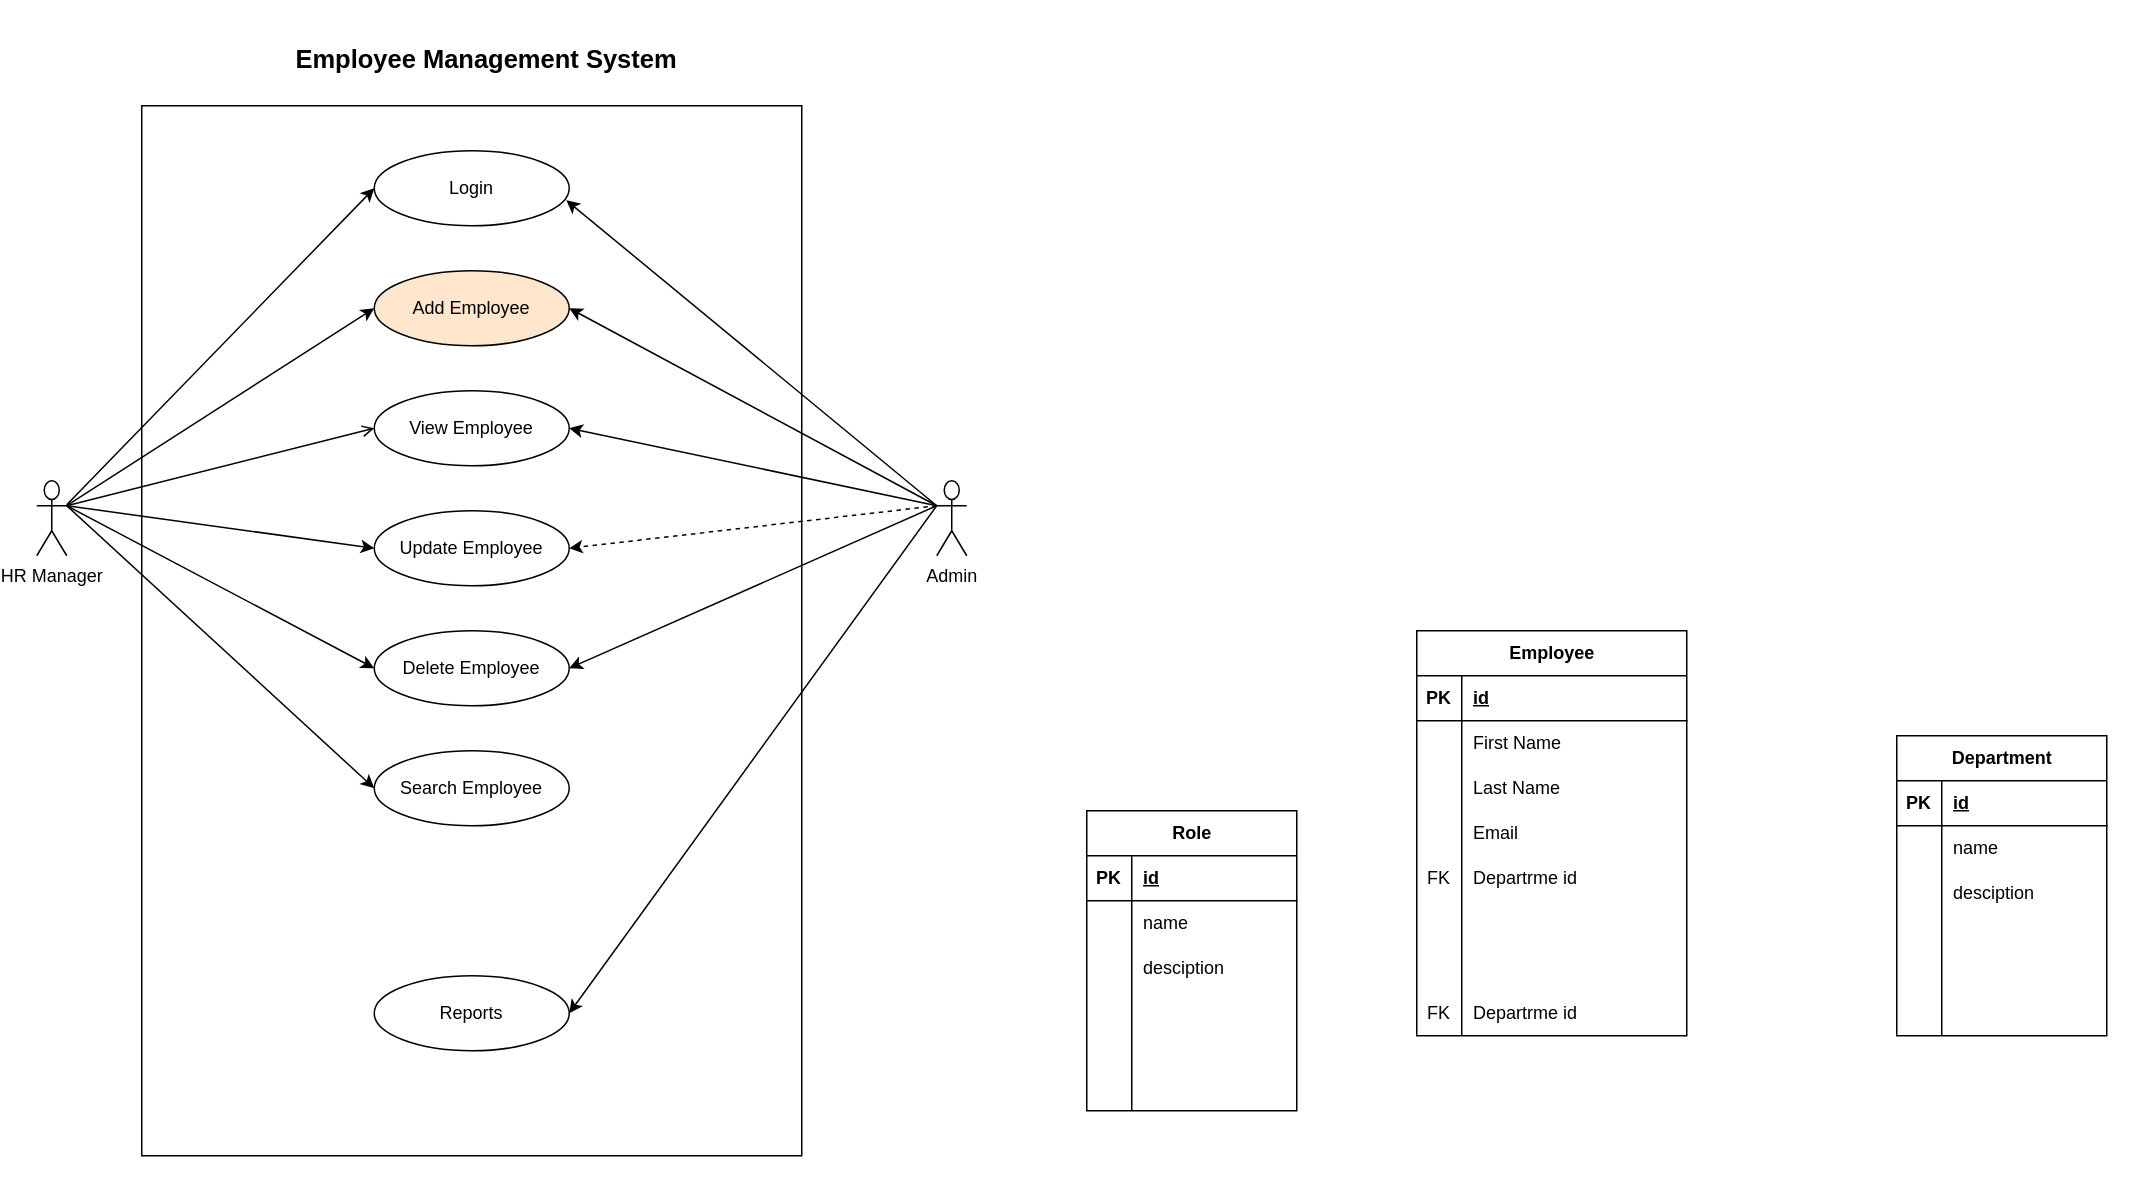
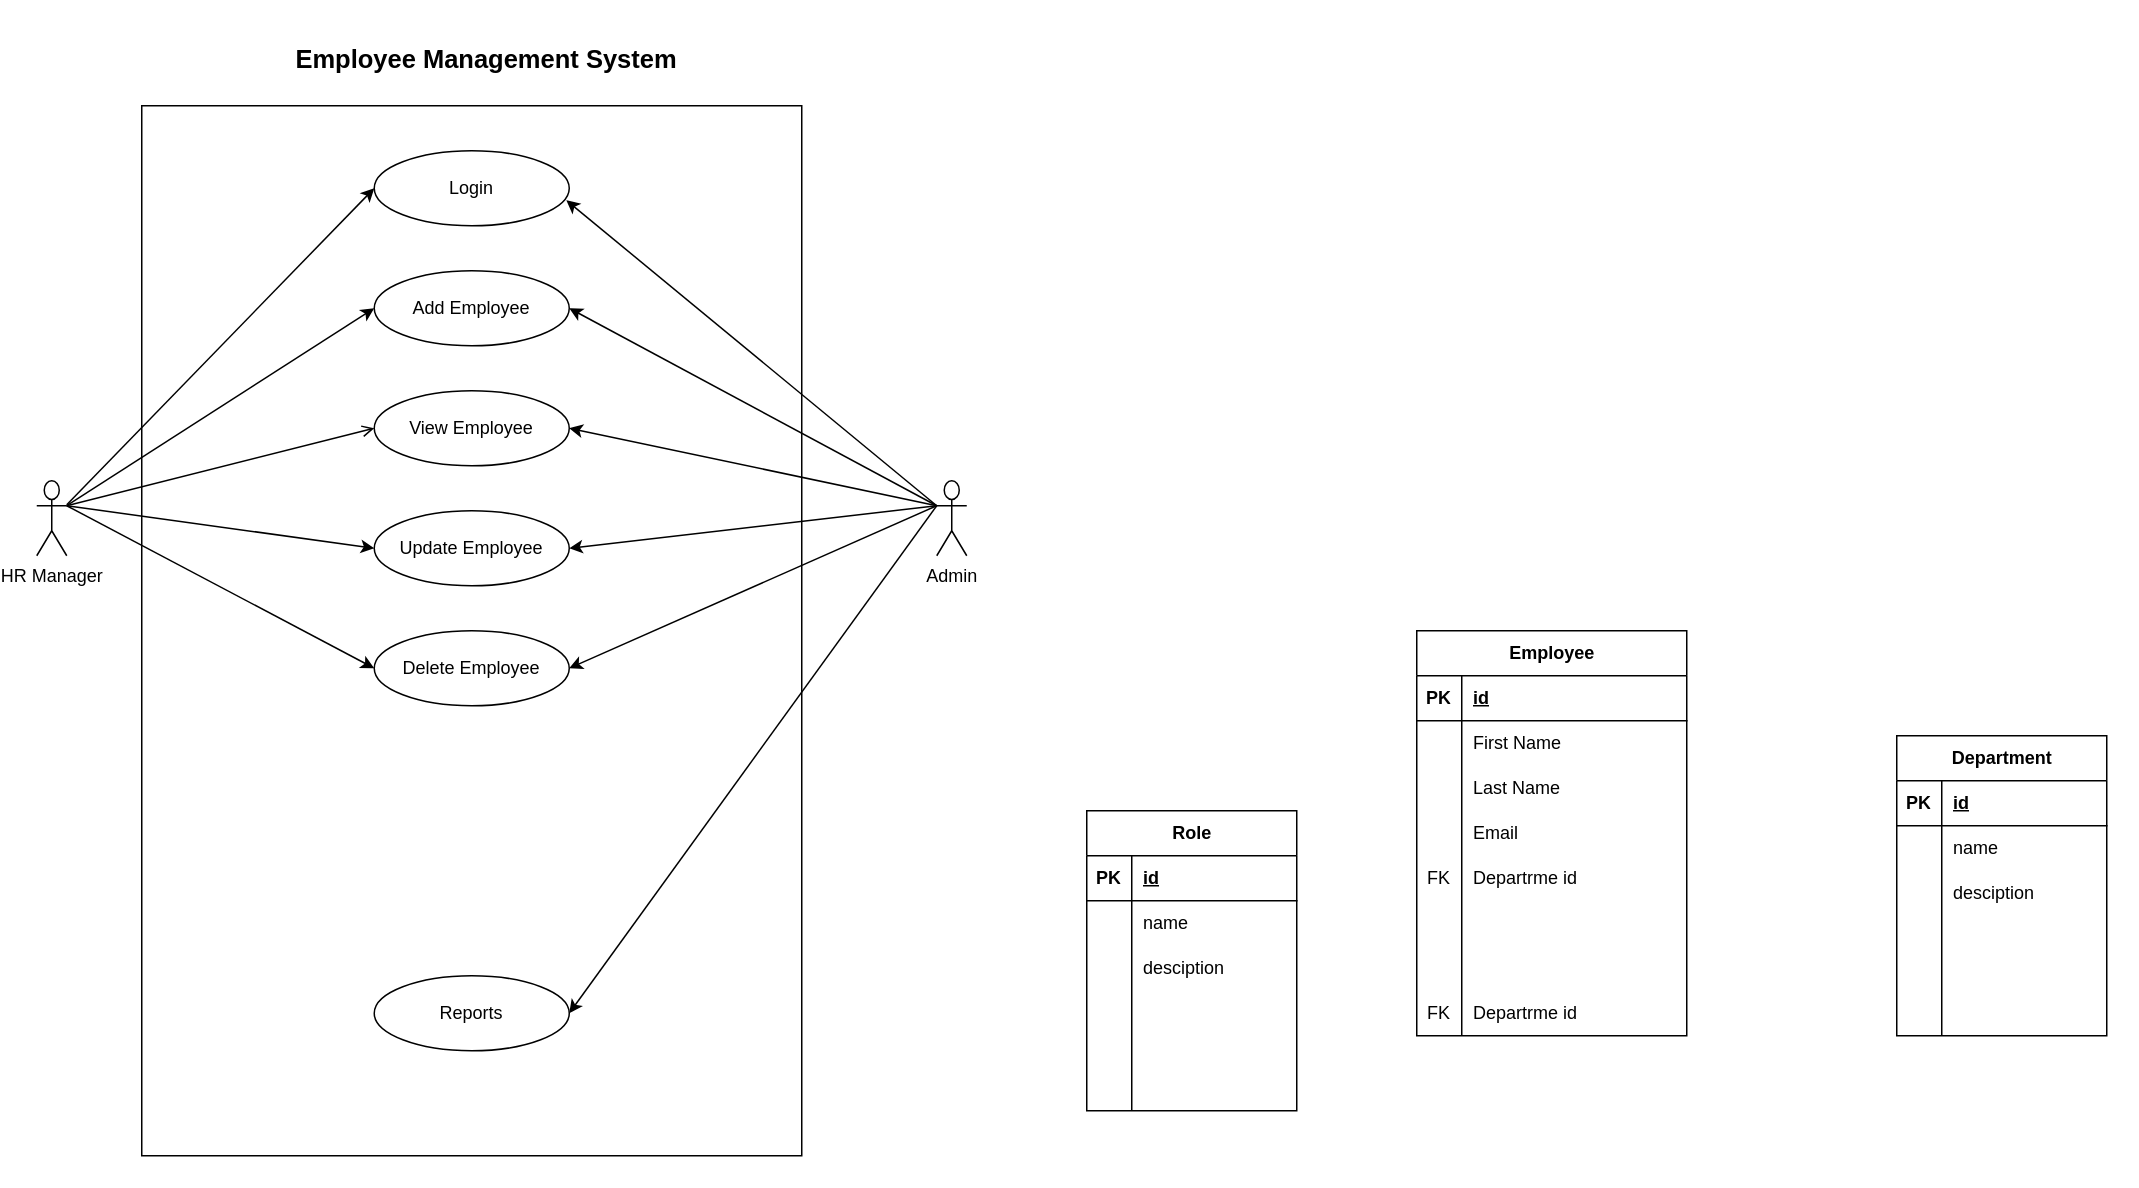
(472, 308) -> (472, 308)
(753, 527) -> (753, 527)
(219, 646) -> none
(472, 788) -> none
